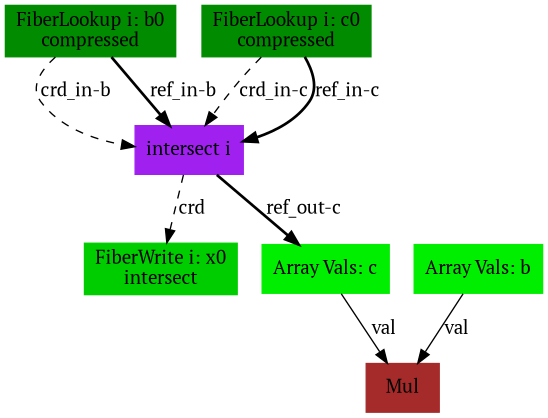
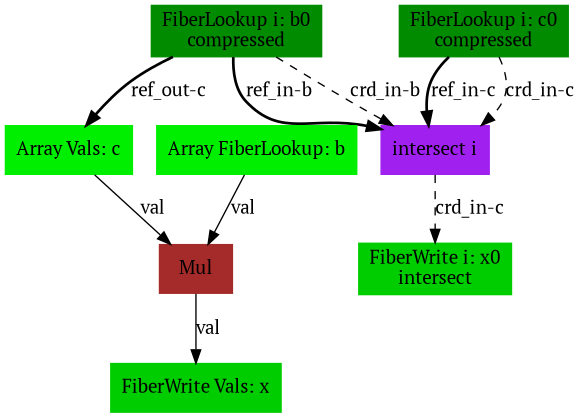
(252, 205) -> (131, 81)
(192, 209) -> (470, 209)
(478, 269) -> (257, 150)
none -> (196, 388)
